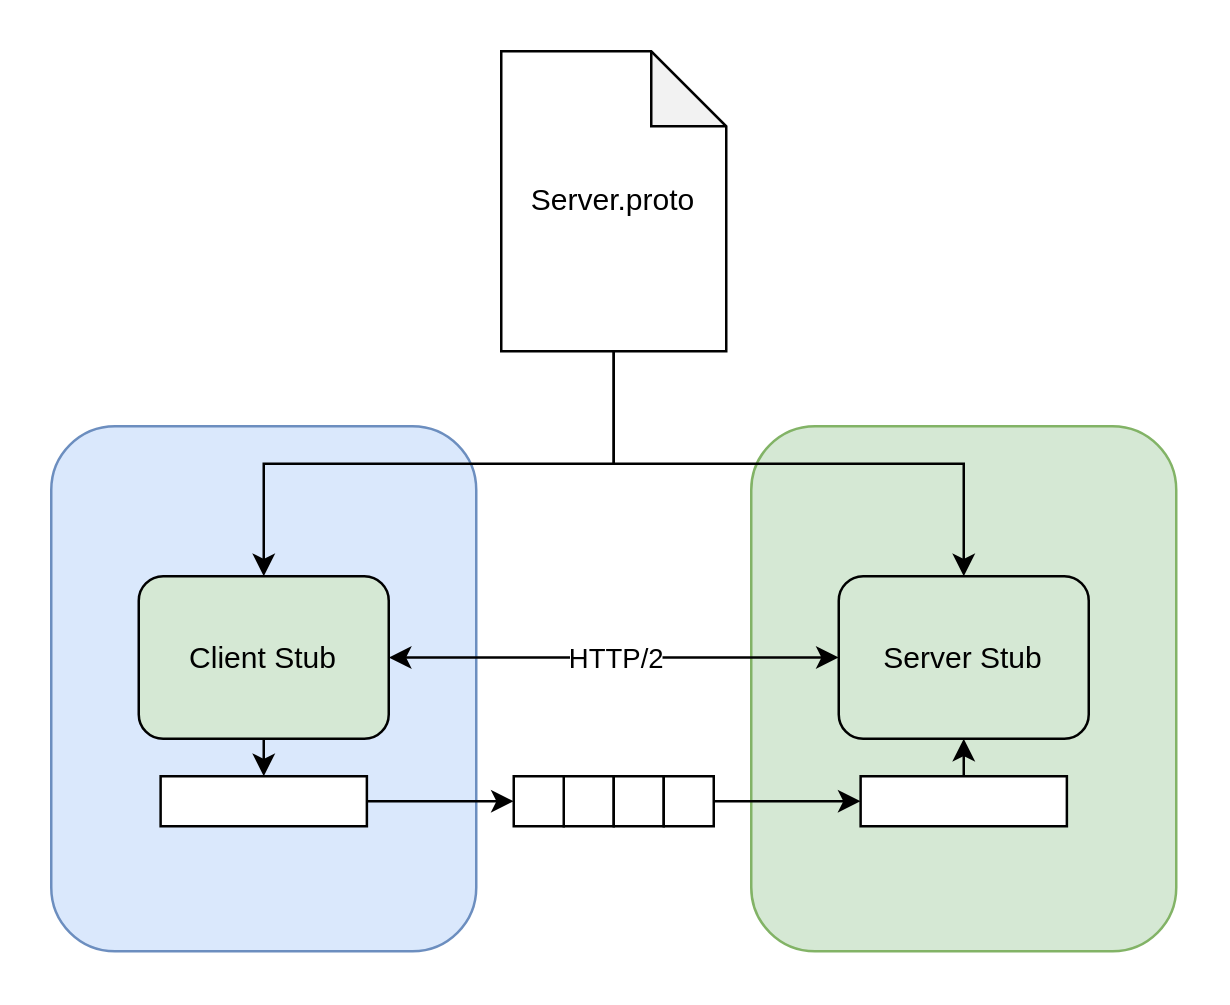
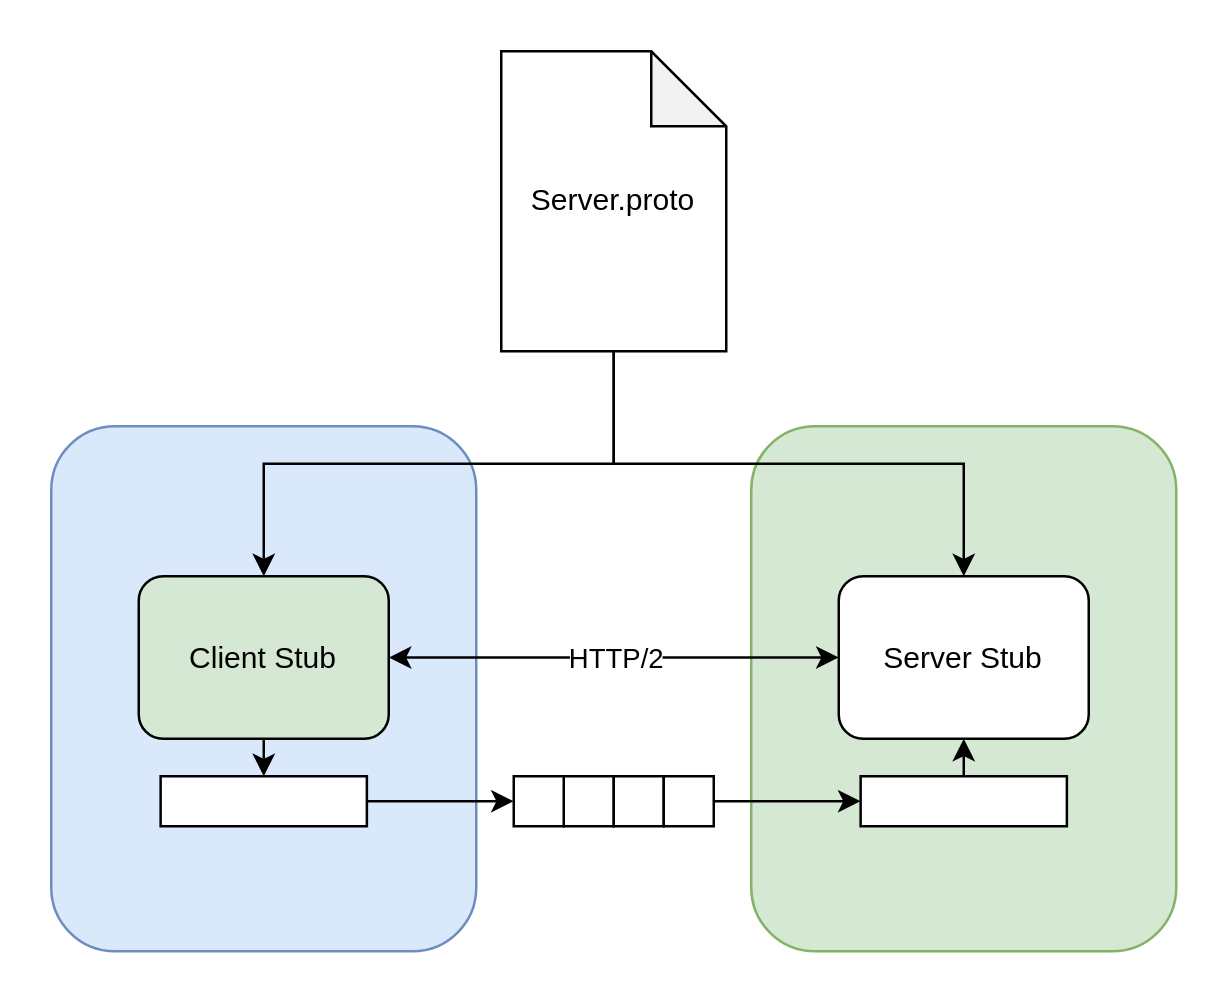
(964, 658) -> (964, 658)
